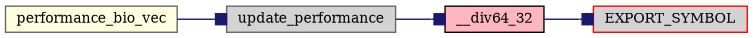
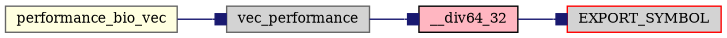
(311, 19) -> (298, 19)
